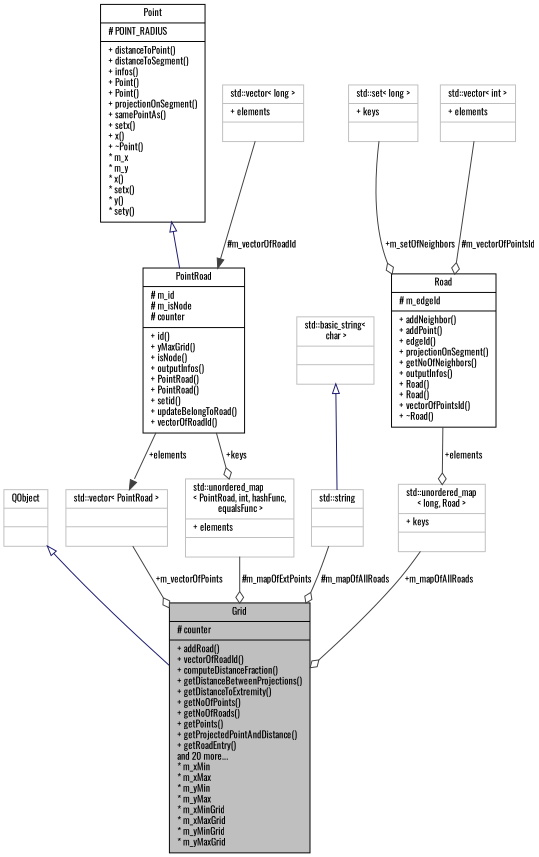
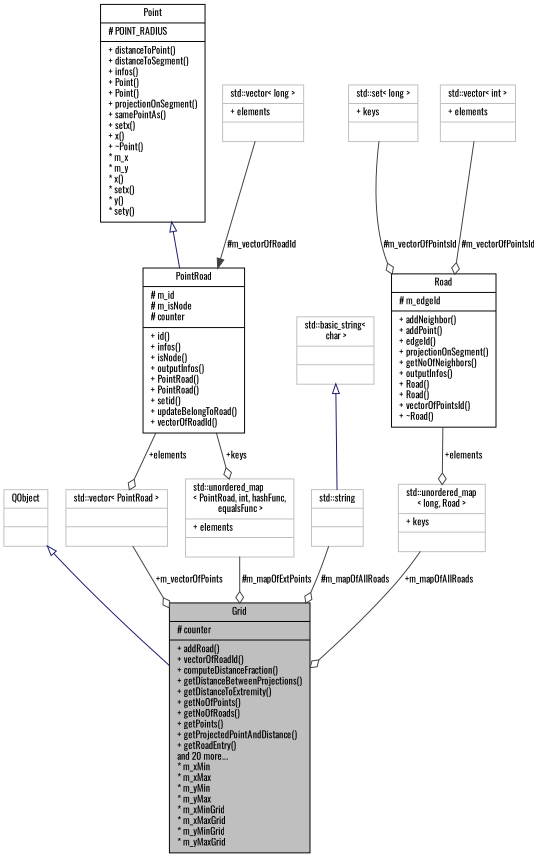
(419, 245) -> (419, 245)
(173, 348) -> (166, 348)
(145, 456) -> (145, 456)
